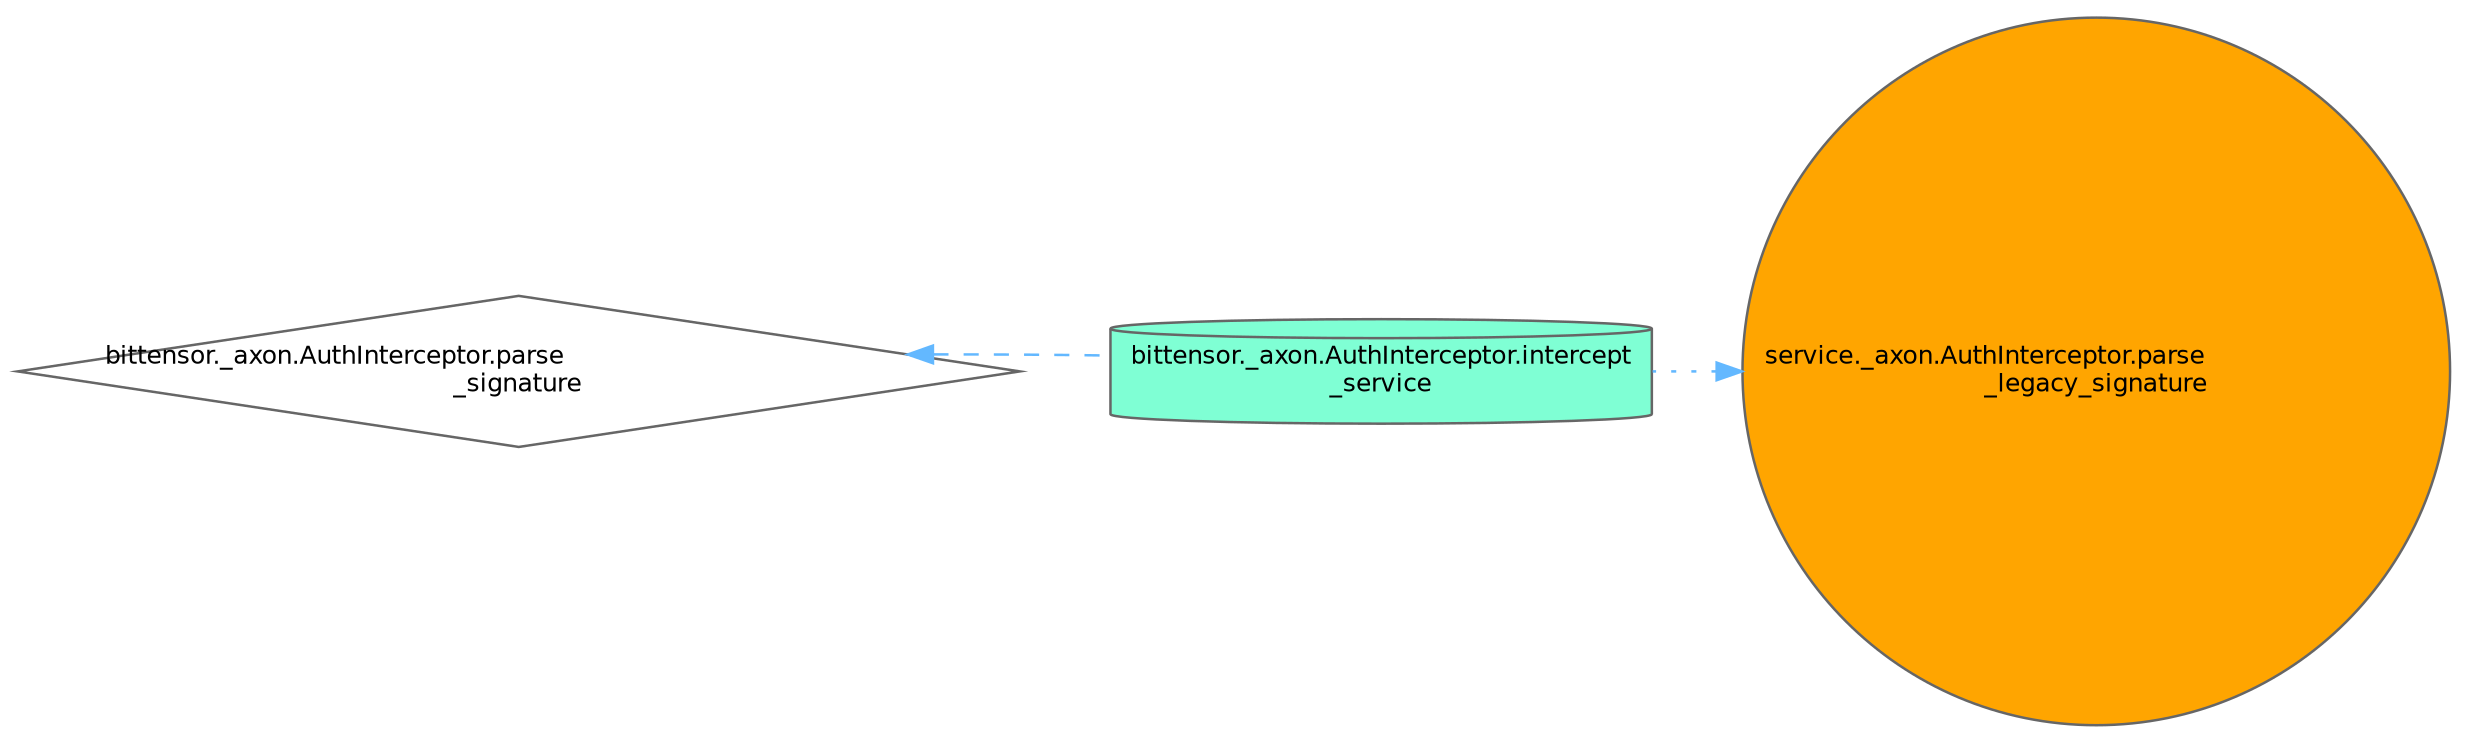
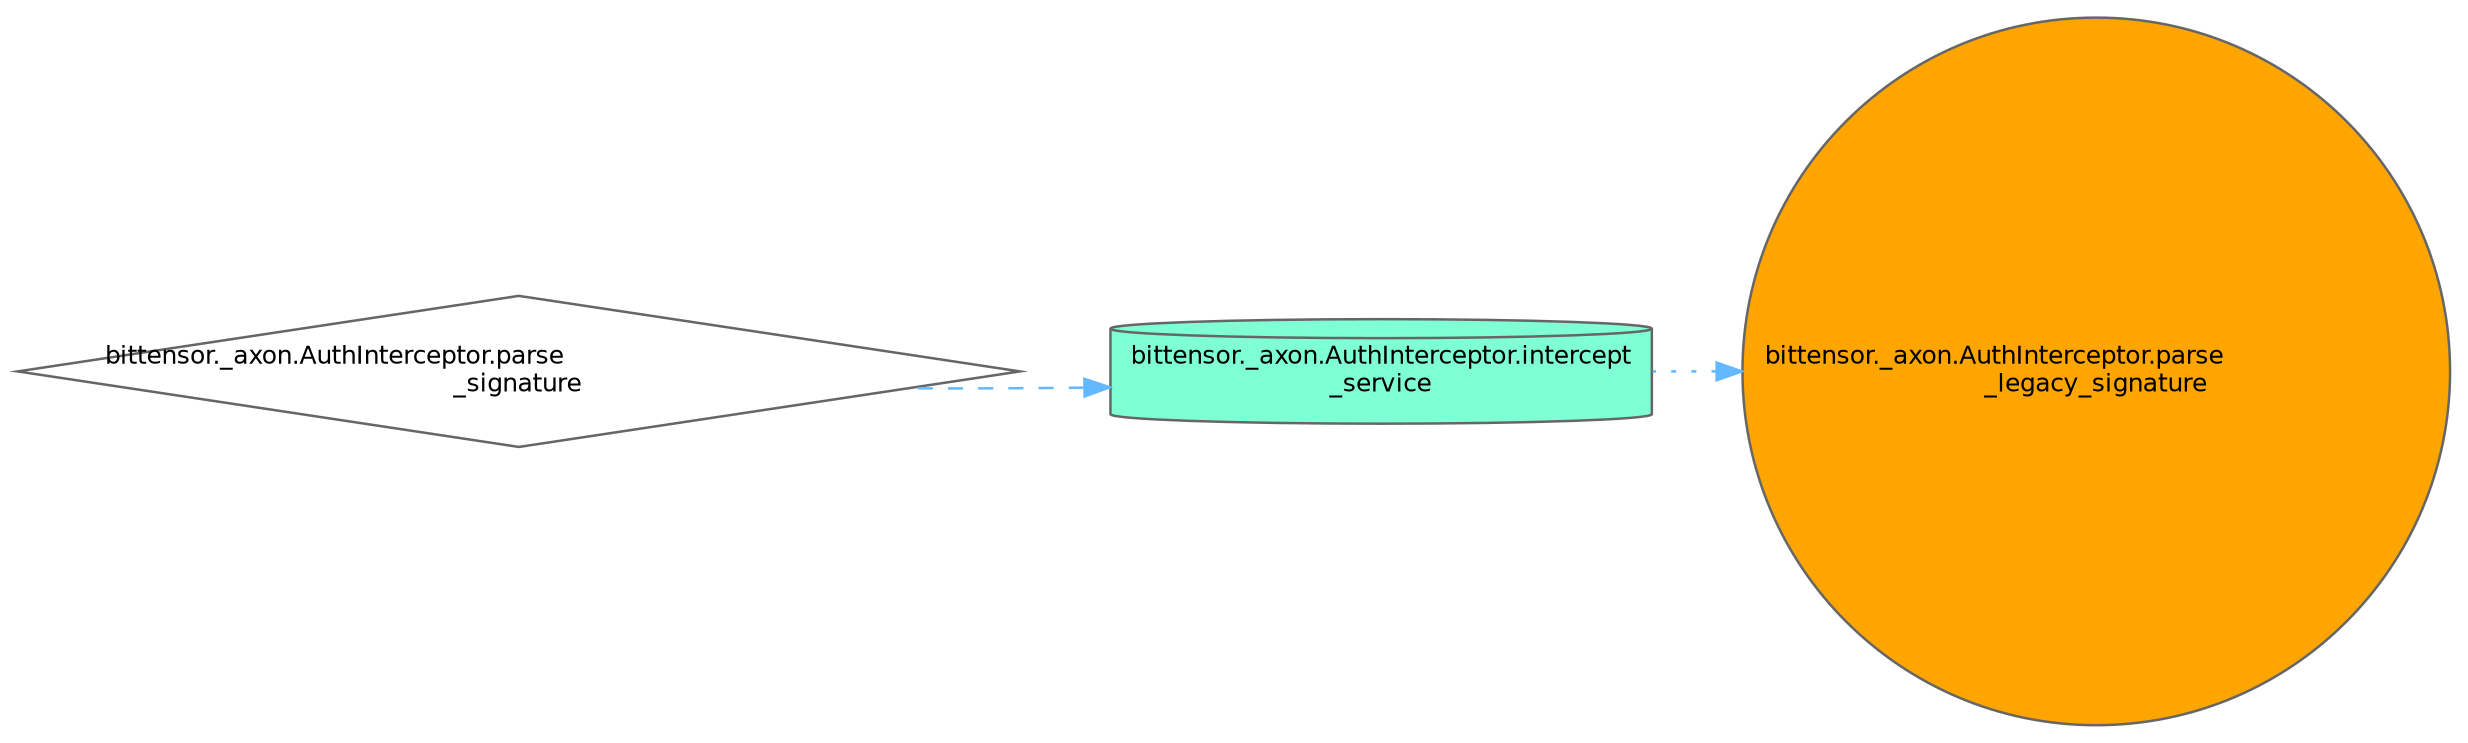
(1022, 355) -> (996, 388)
(2096, 371) -> (2096, 371)
